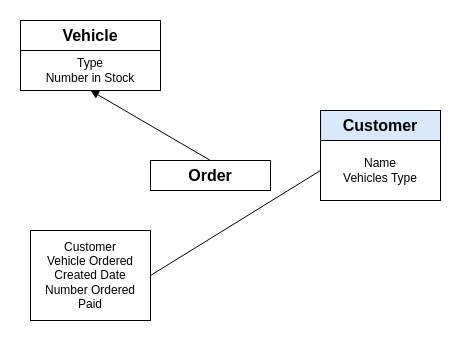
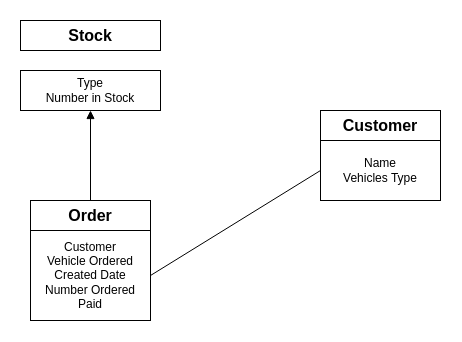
(91, 36) -> (91, 36)
(91, 71) -> (91, 91)
(381, 126) -> (381, 126)
(211, 176) -> (91, 216)
